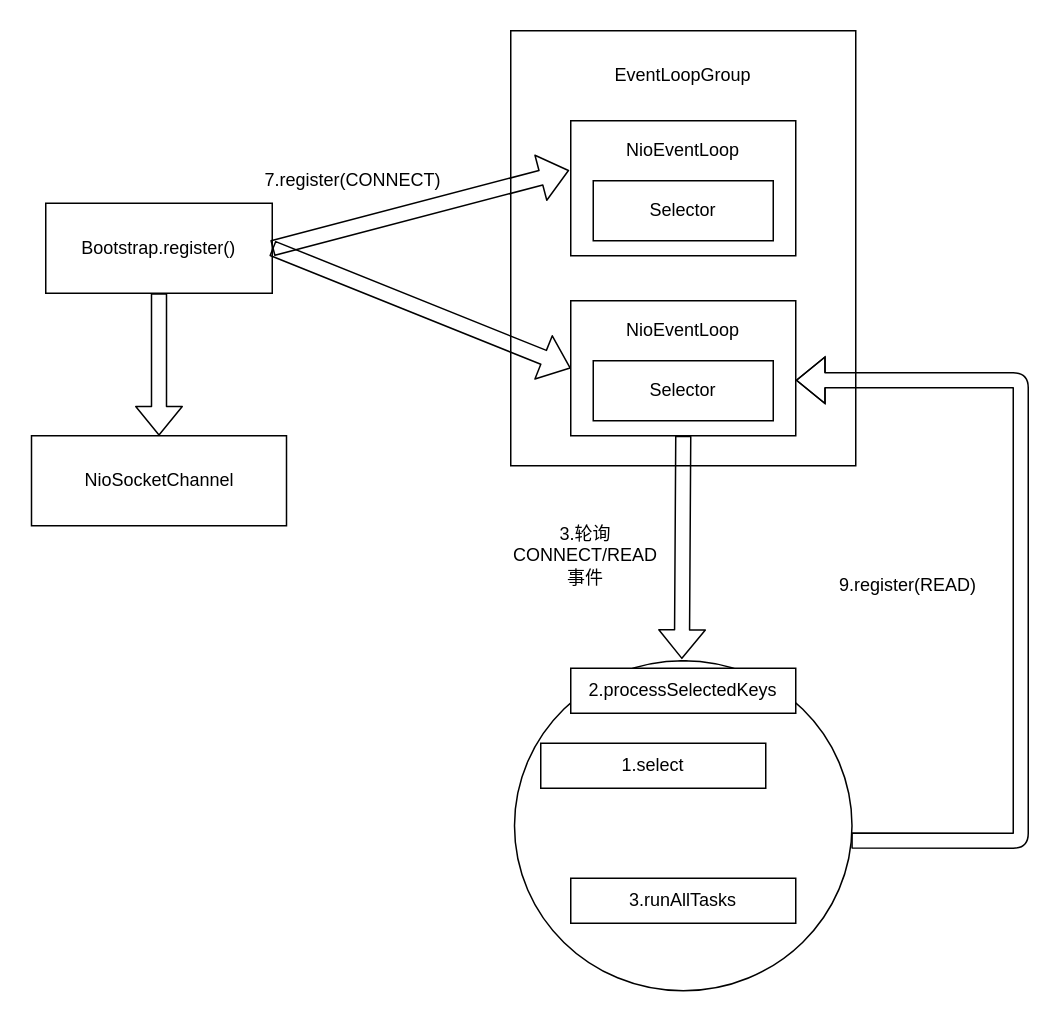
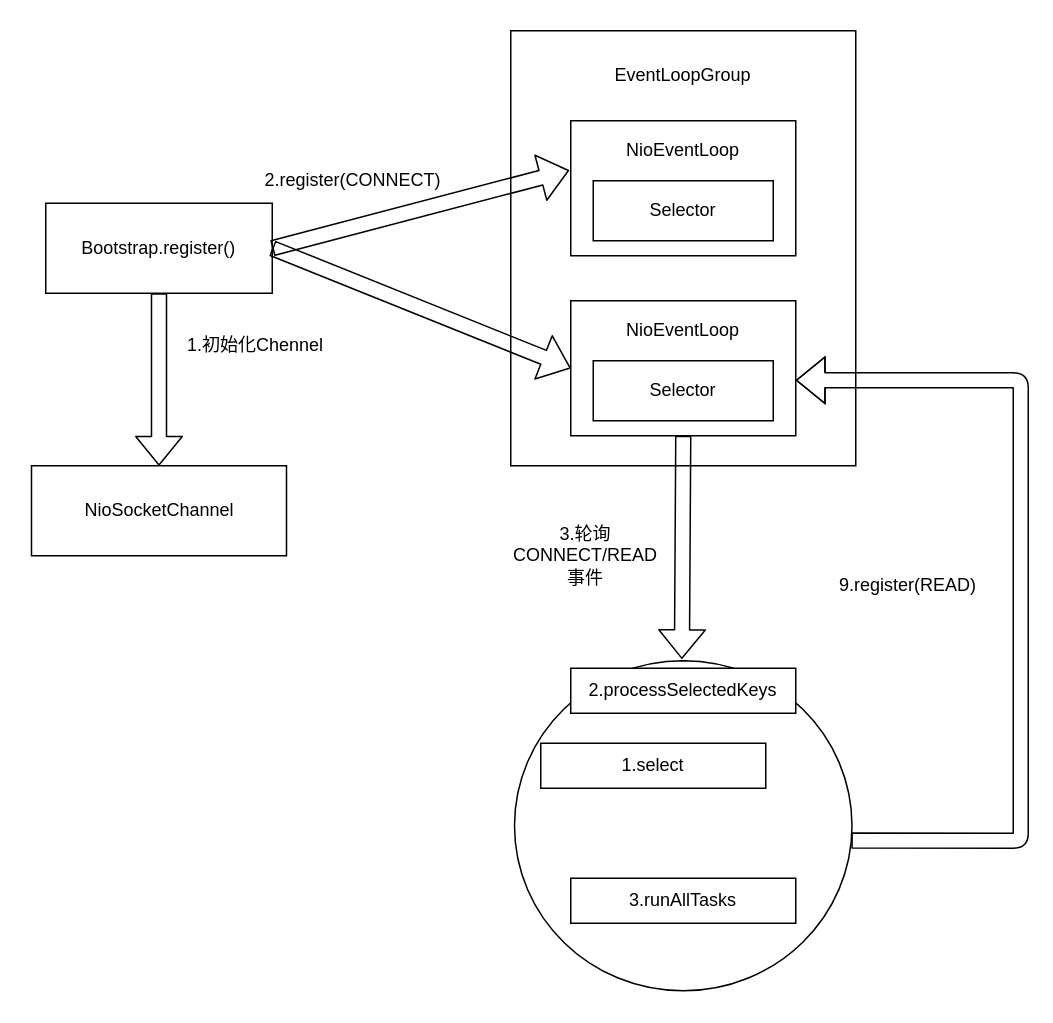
(353, 181) -> (353, 181)
none -> (256, 346)
(159, 481) -> (159, 511)
